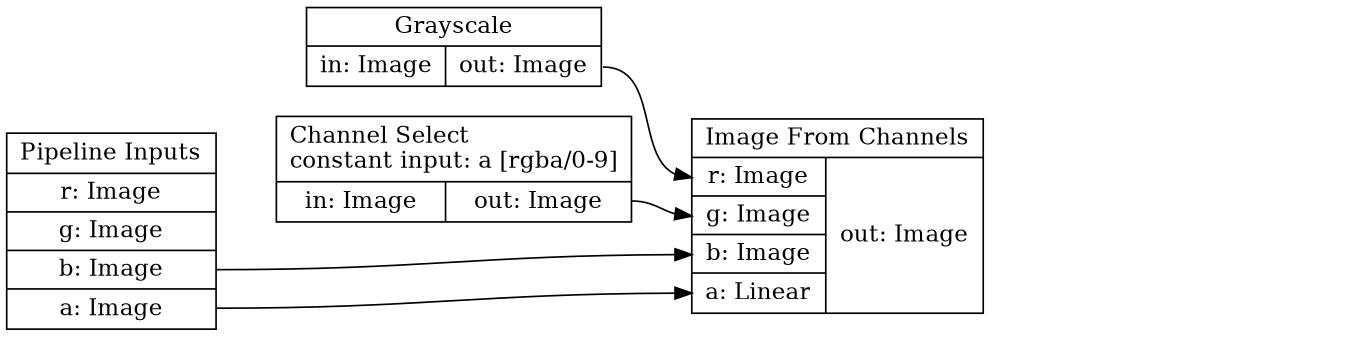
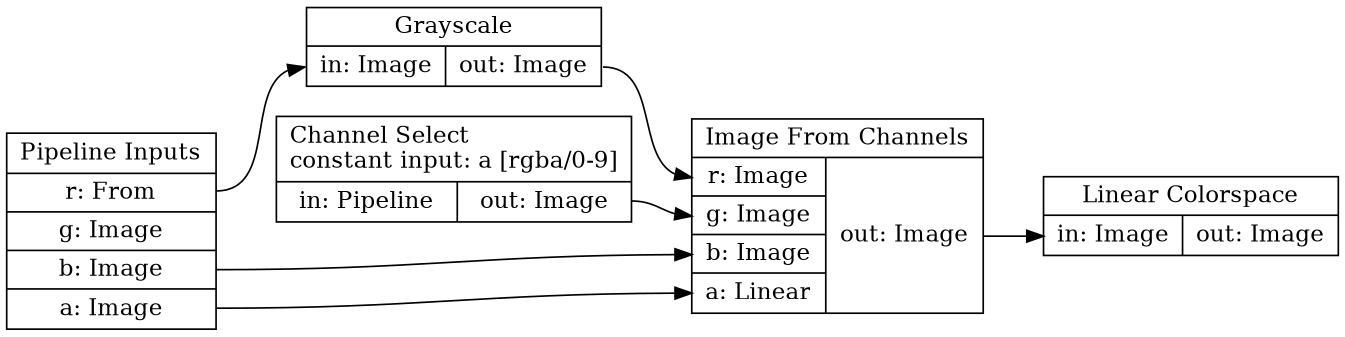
none -> (259, 137)
(111, 192) -> (111, 192)
(361, 201) -> (367, 201)
none -> (1191, 216)
